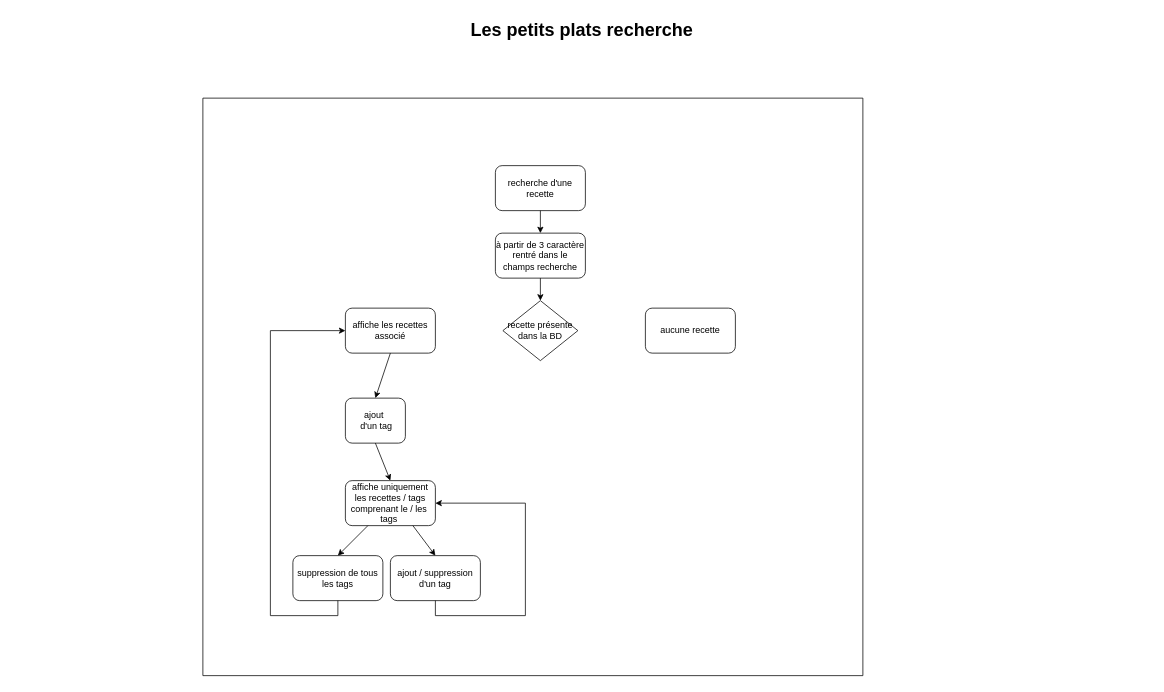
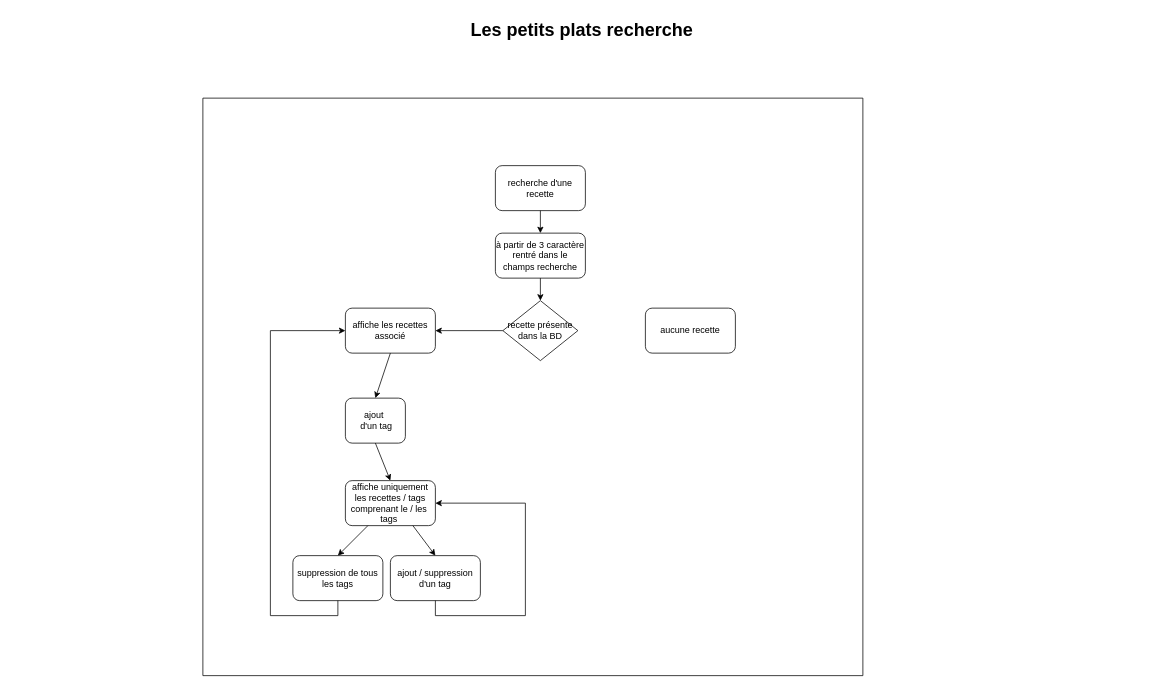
none -> (472, 330)
